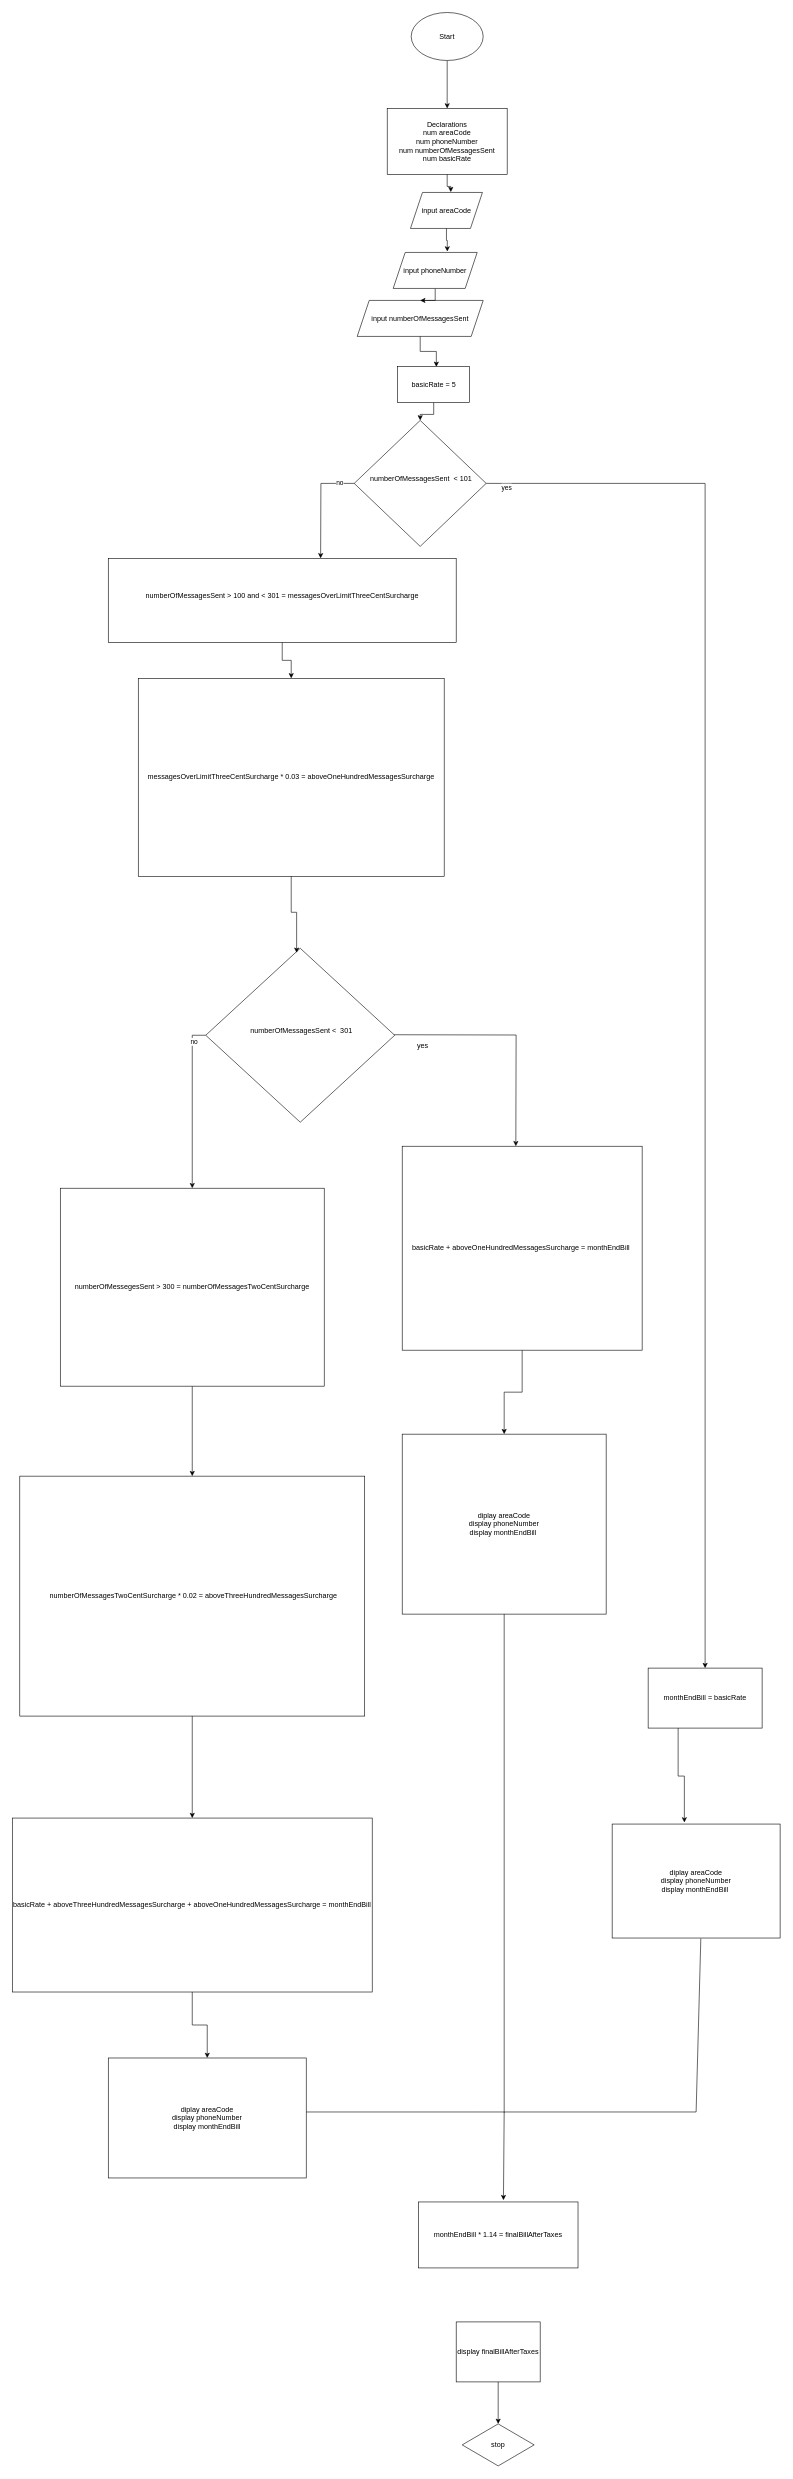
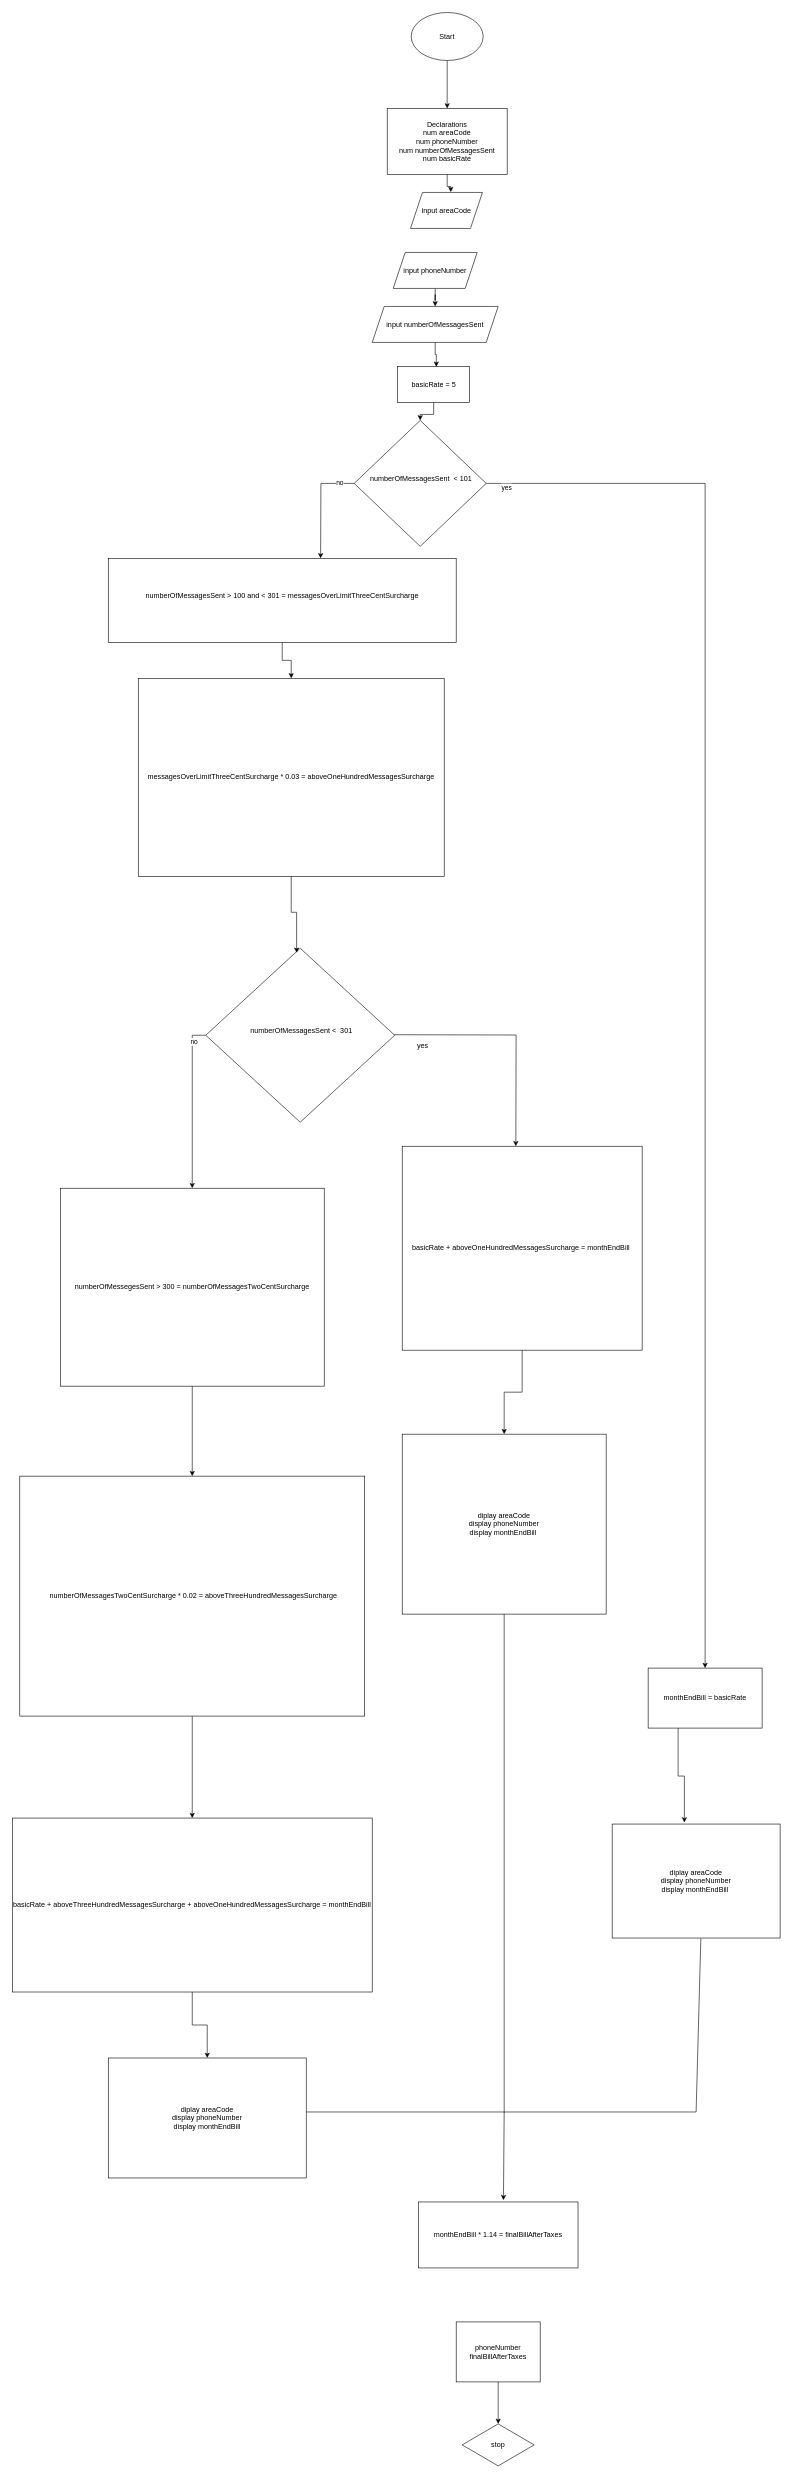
(447, 238) -> none
(420, 318) -> (435, 324)
(498, 2352) -> (498, 2352)
